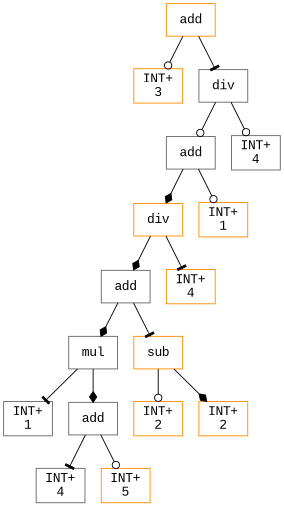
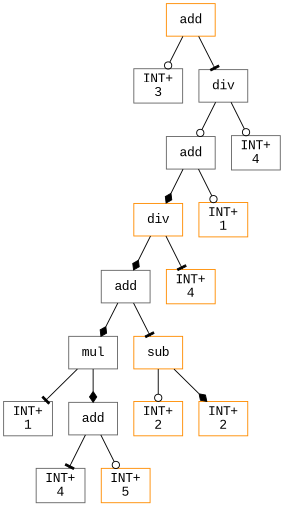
(158, 86) -> (158, 86)
